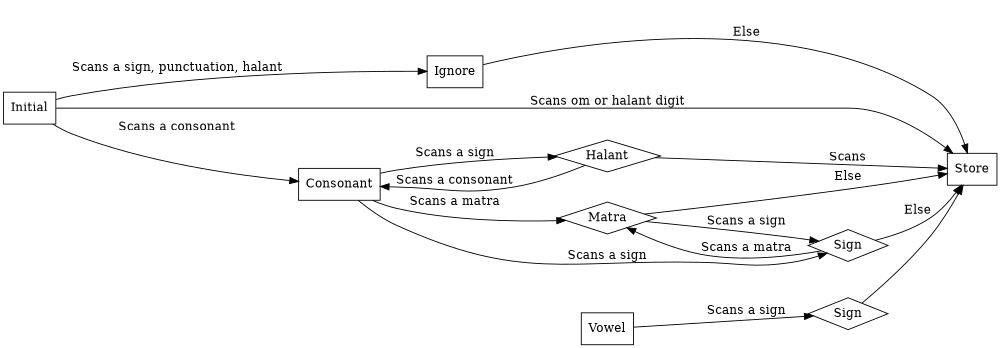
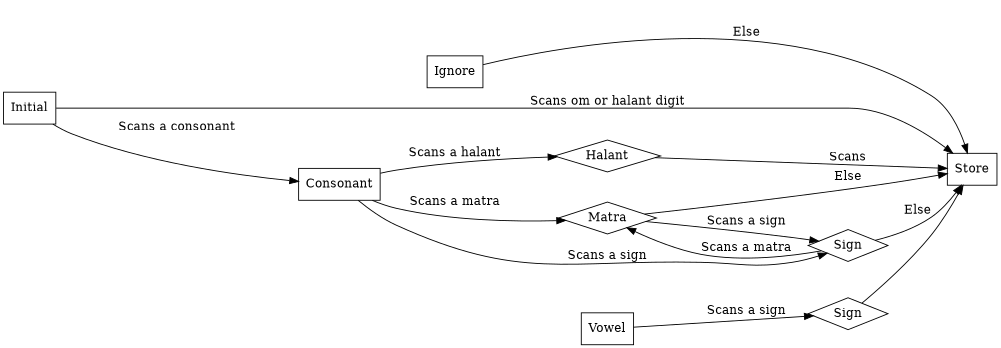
(236, 77) -> none
(455, 153) -> (455, 153)
(489, 190) -> none
